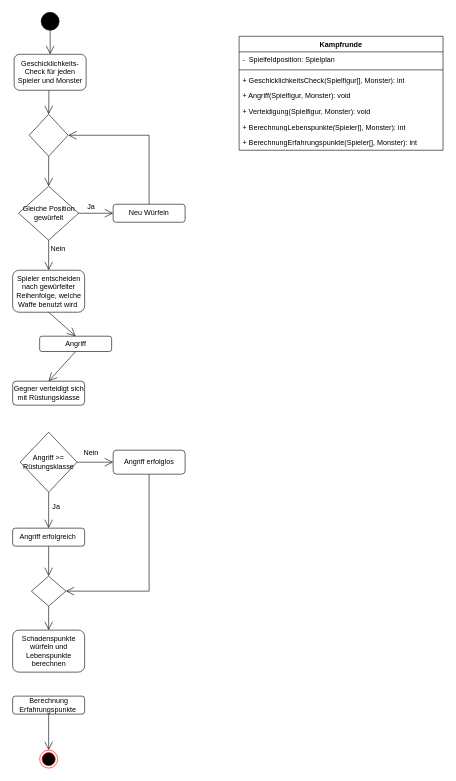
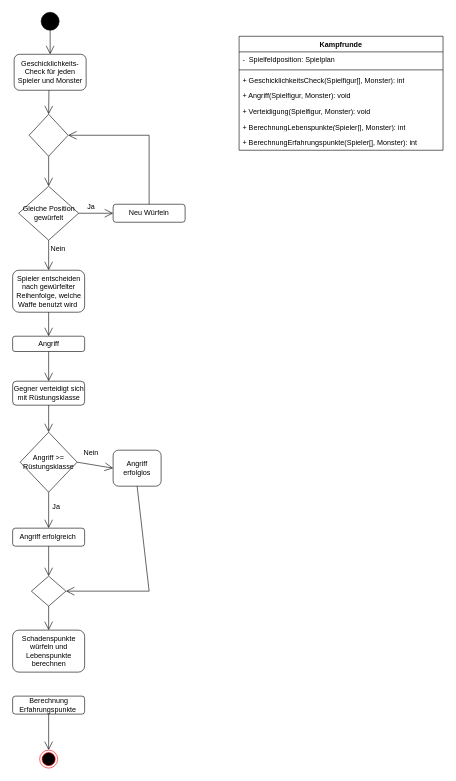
(76, 344) -> (49, 344)
none -> (49, 418)
(149, 462) -> (137, 468)
